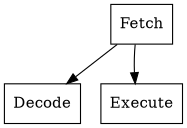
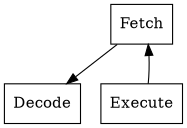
(134, 59) -> (149, 70)
